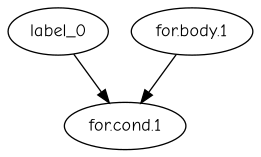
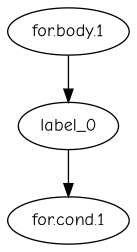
(163, 73) -> (68, 72)
